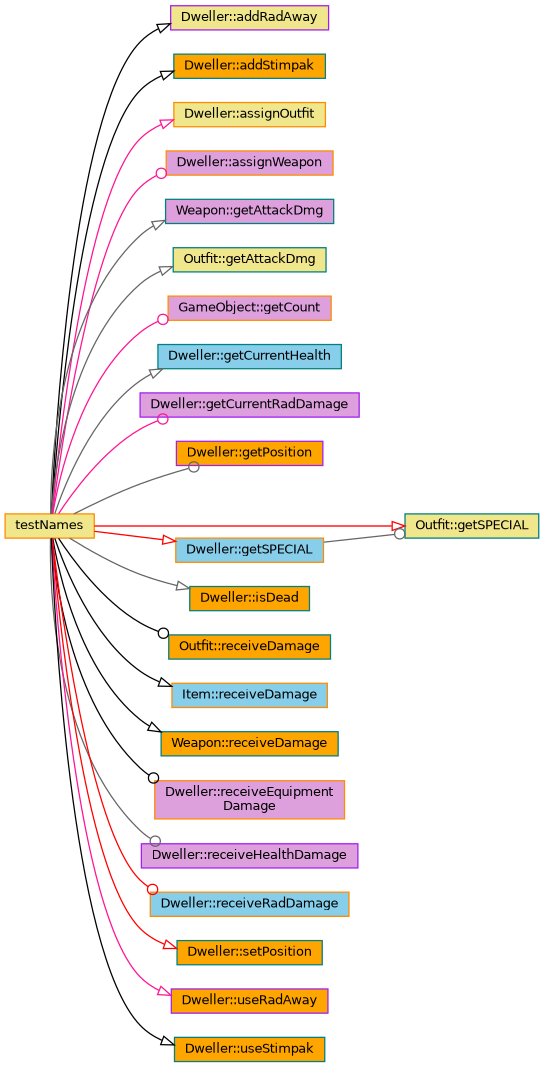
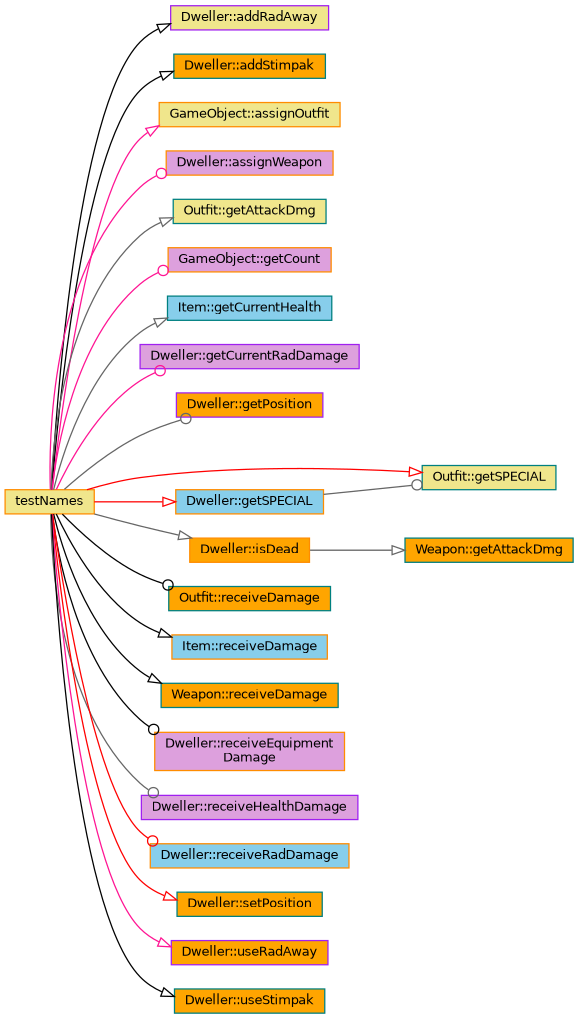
(250, 115) -> (250, 115)
(250, 211) -> (489, 550)
(250, 357) -> (250, 308)
(72, 358) -> (351, 550)
(250, 599) -> (250, 550)
